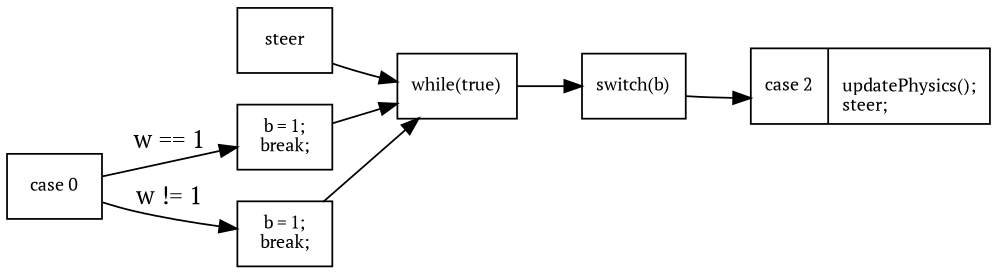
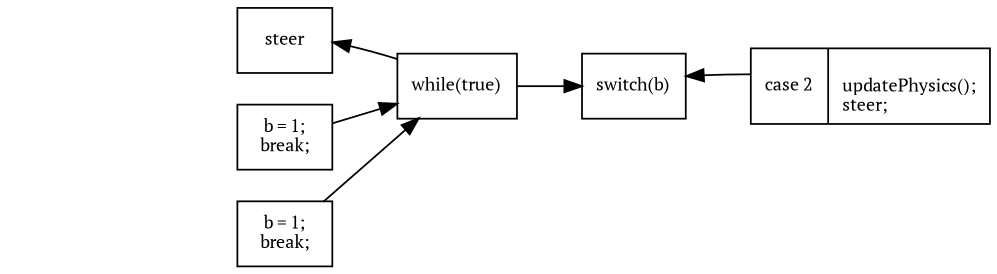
(356, 71) -> (374, 52)
(709, 97) -> (727, 75)
(55, 186) -> none
